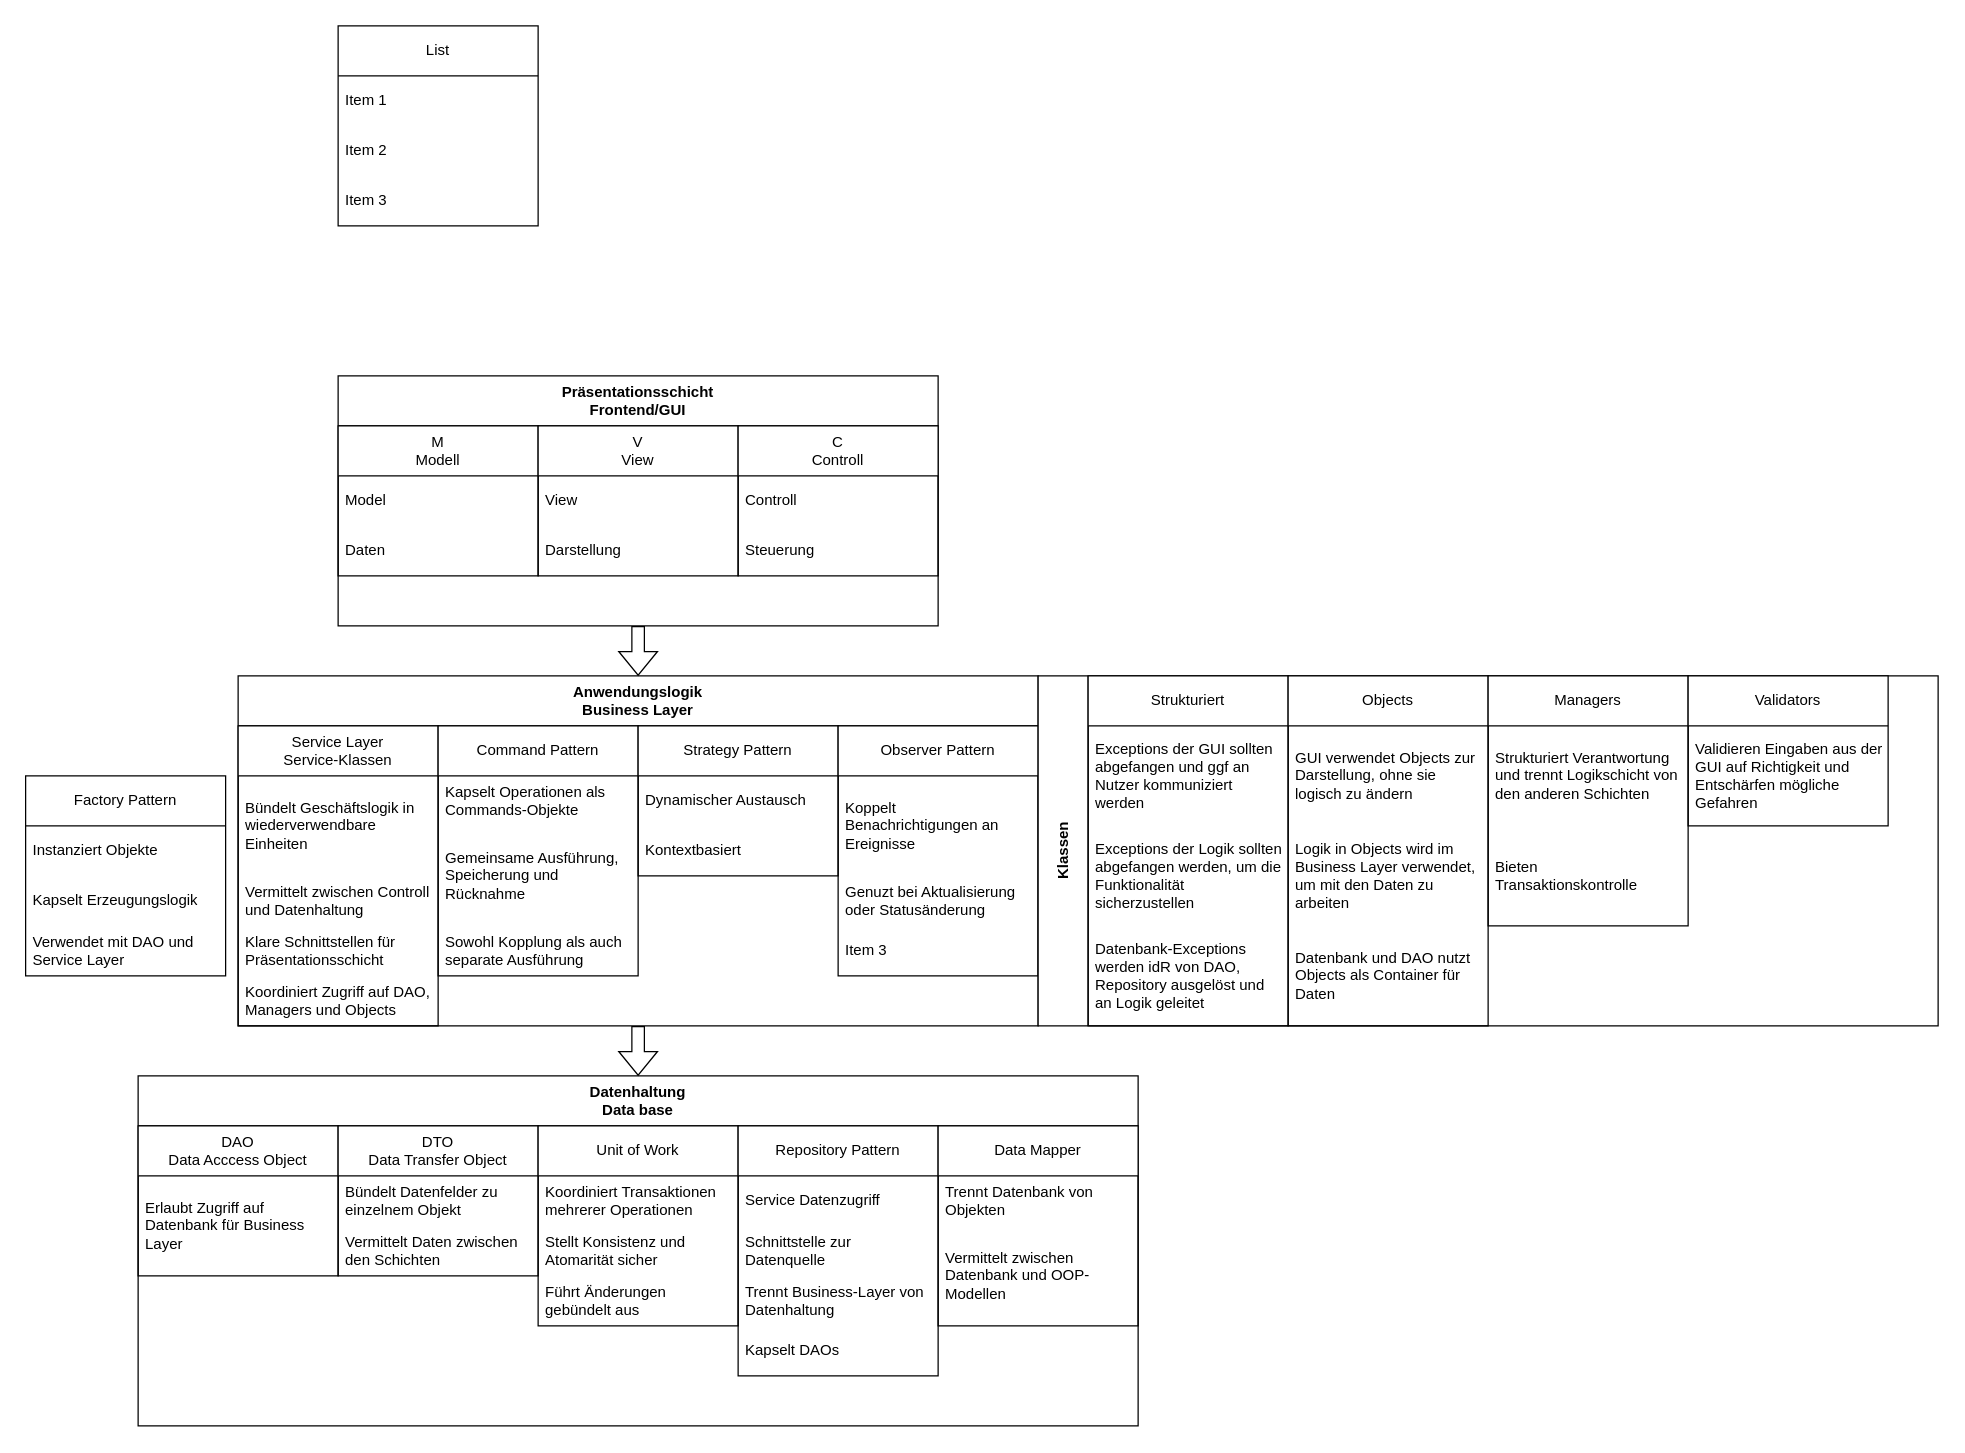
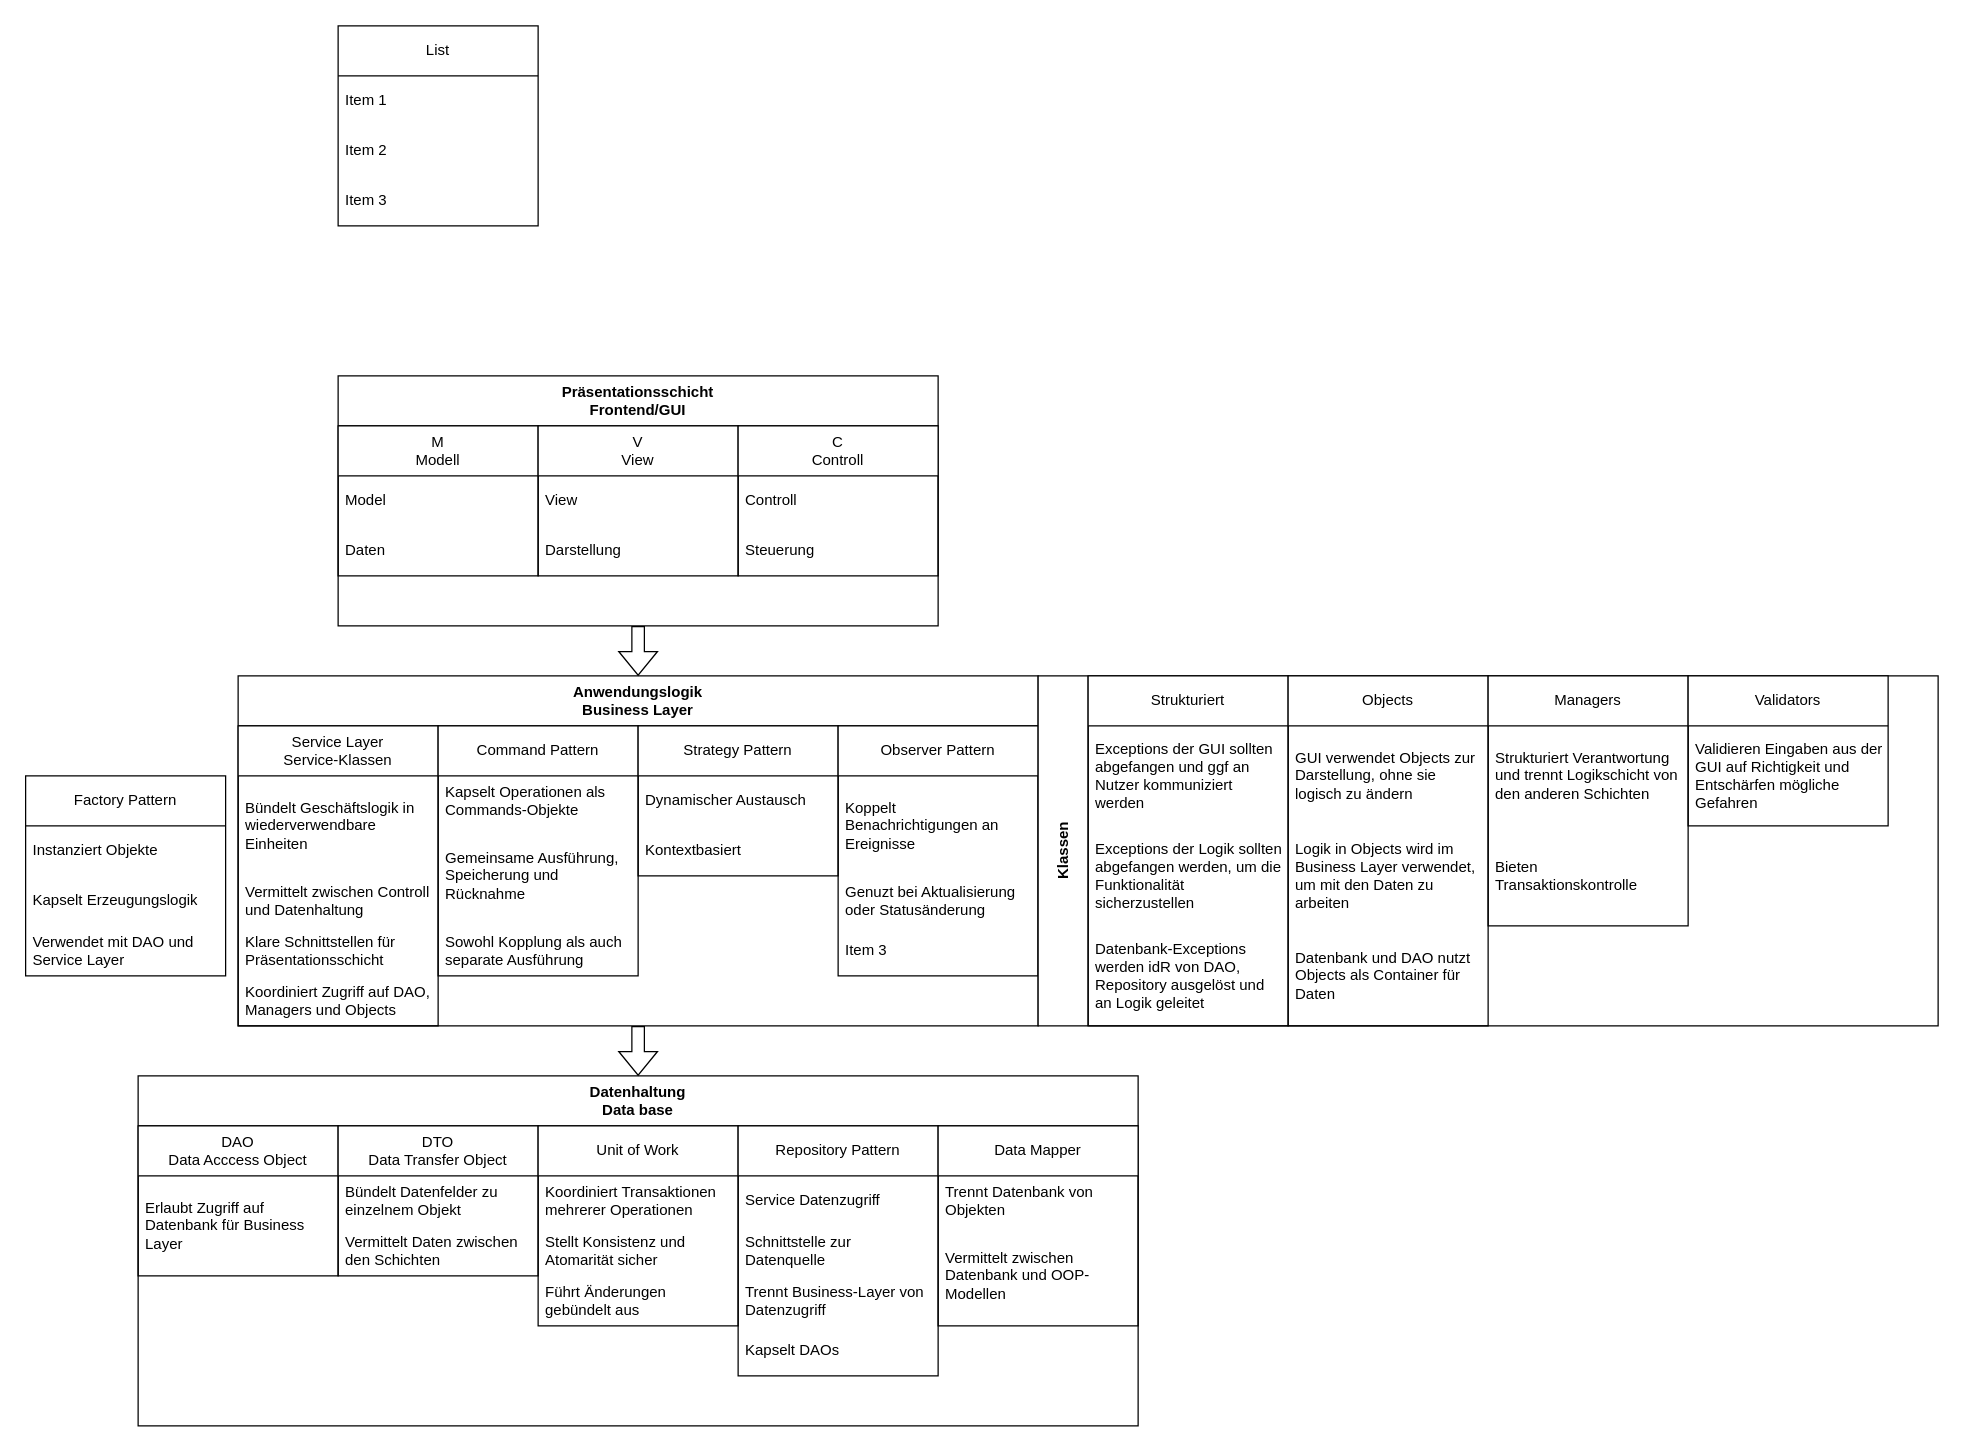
(839, 1301) -> (839, 1301)
